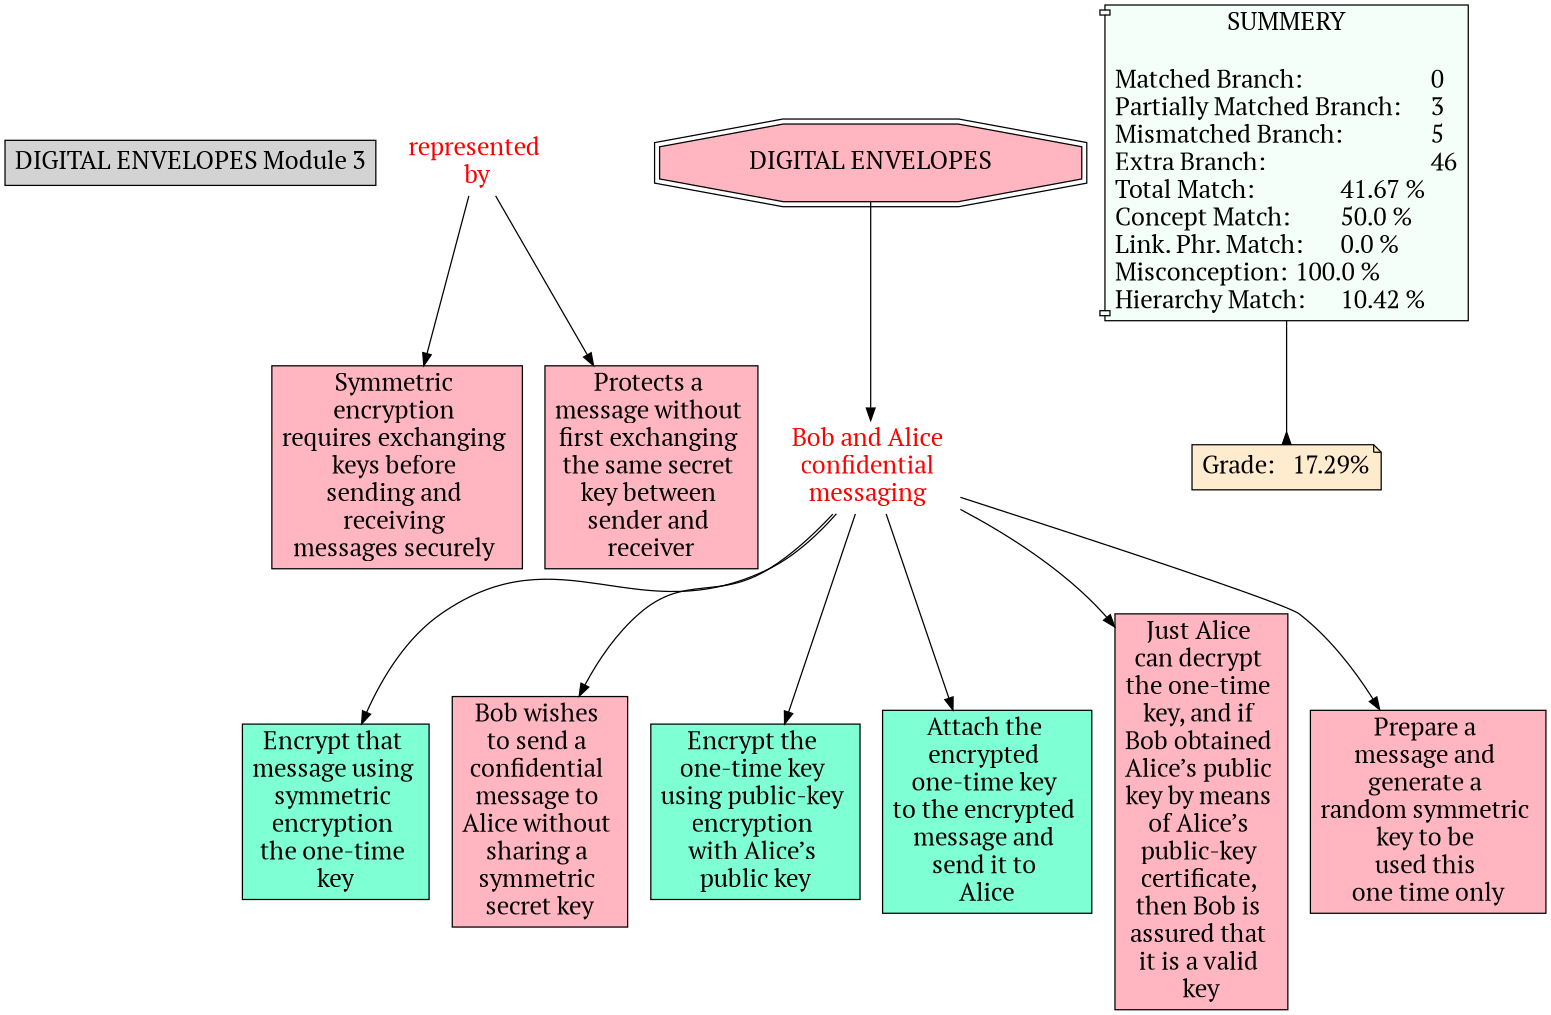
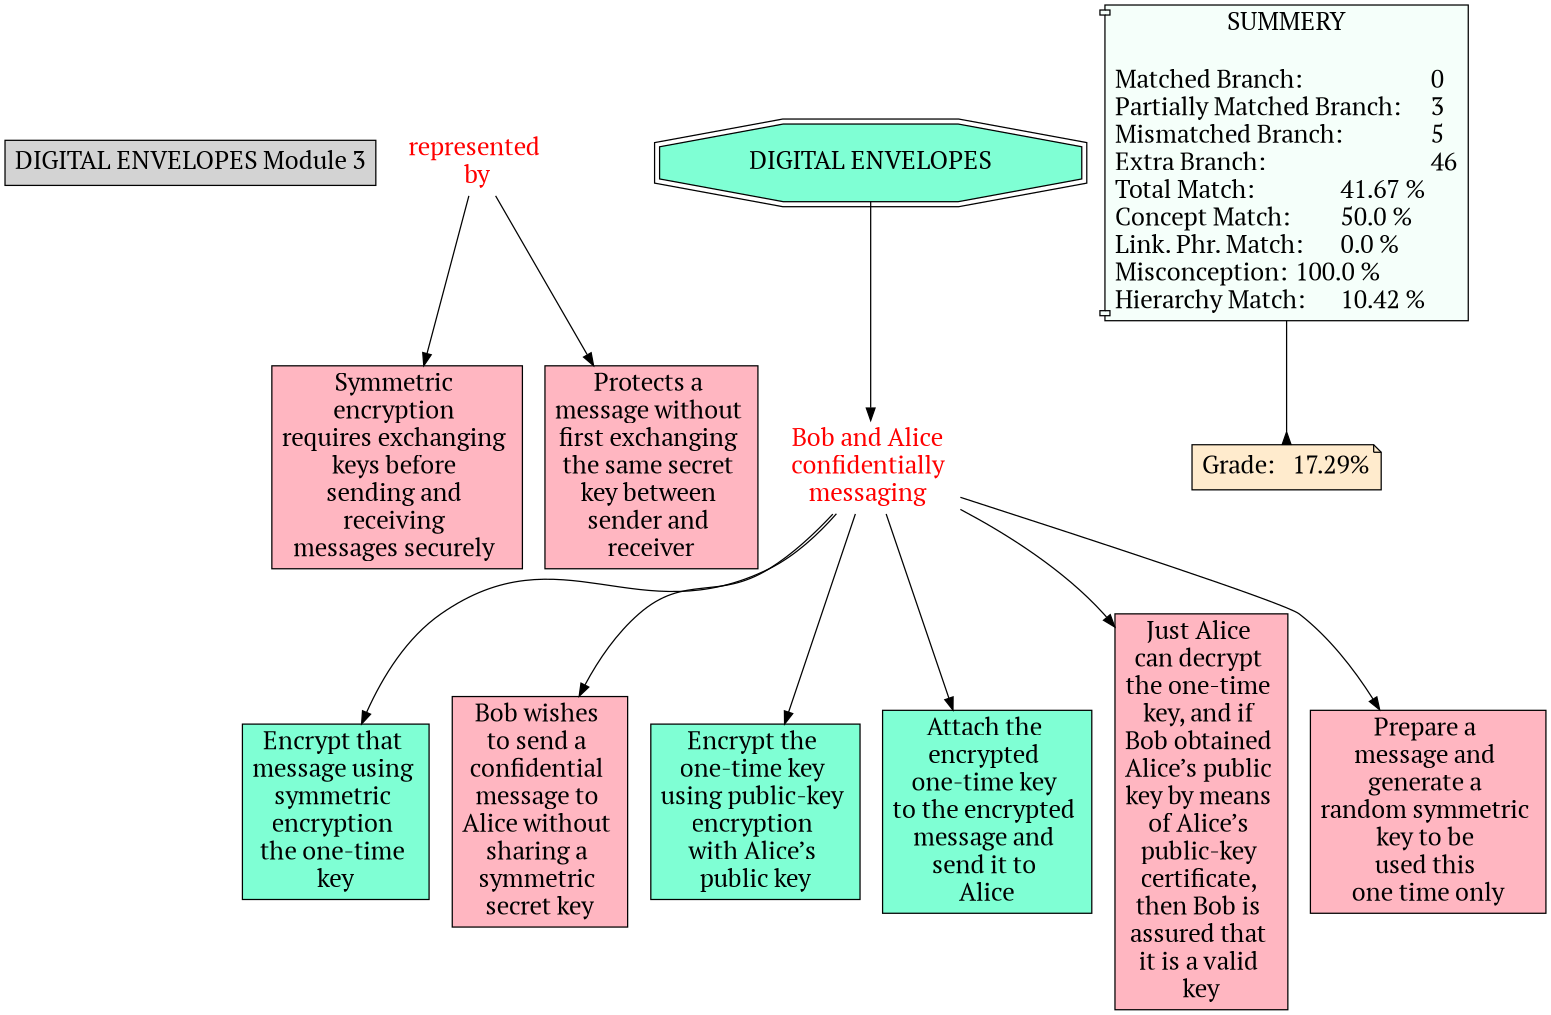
(871, 163) -> (871, 163)
(871, 467) -> (871, 467)
